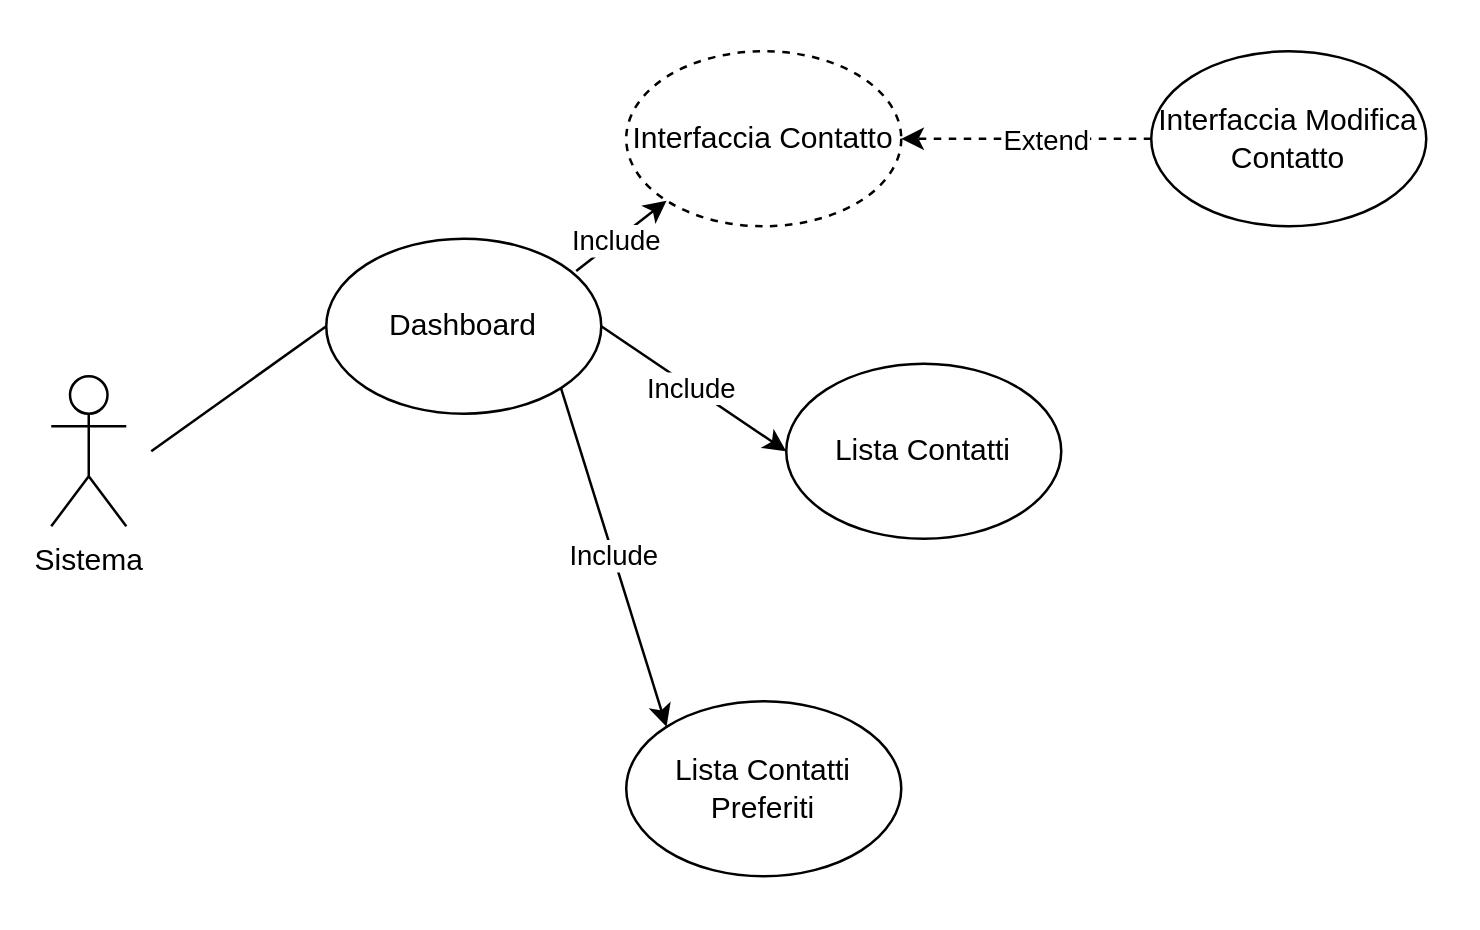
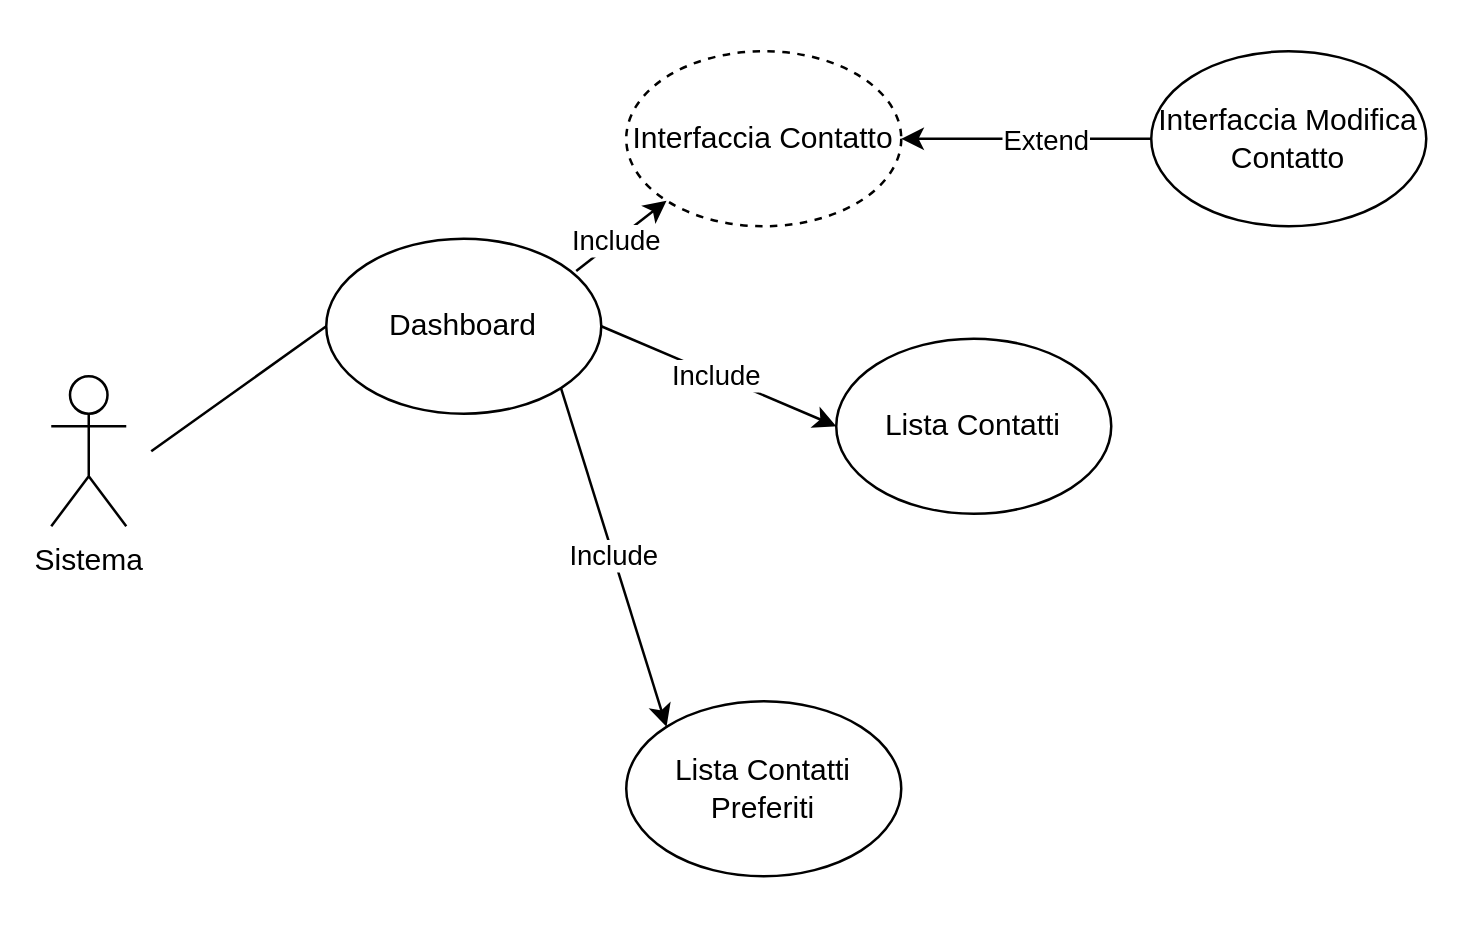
(964, 139) -> (964, 139)
(924, 451) -> (974, 426)
